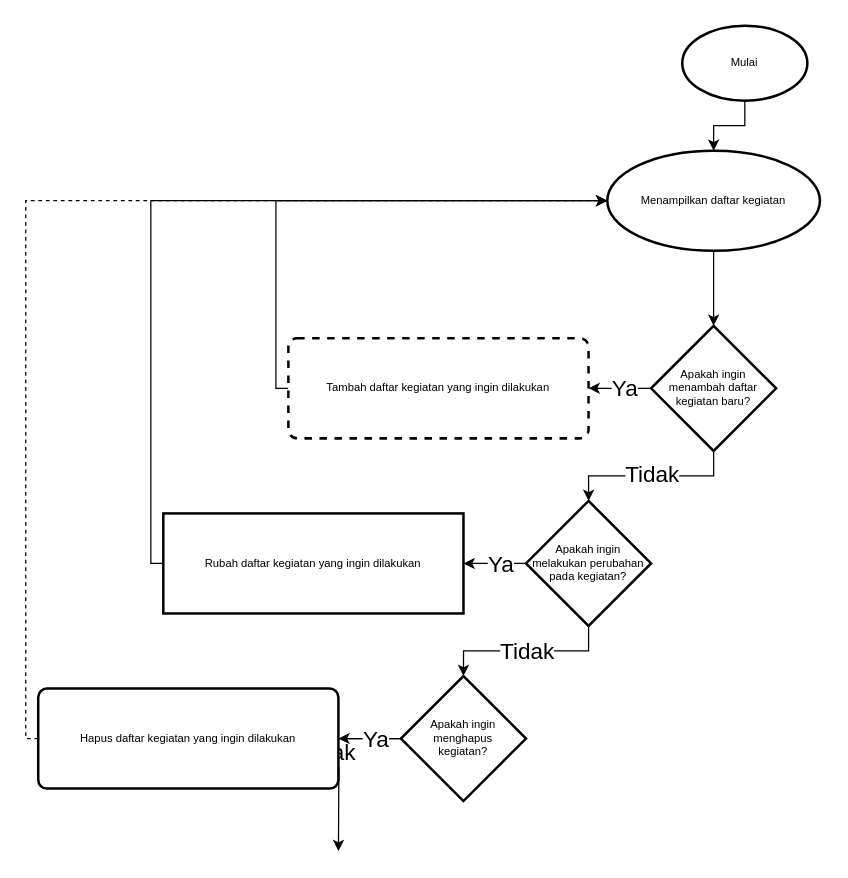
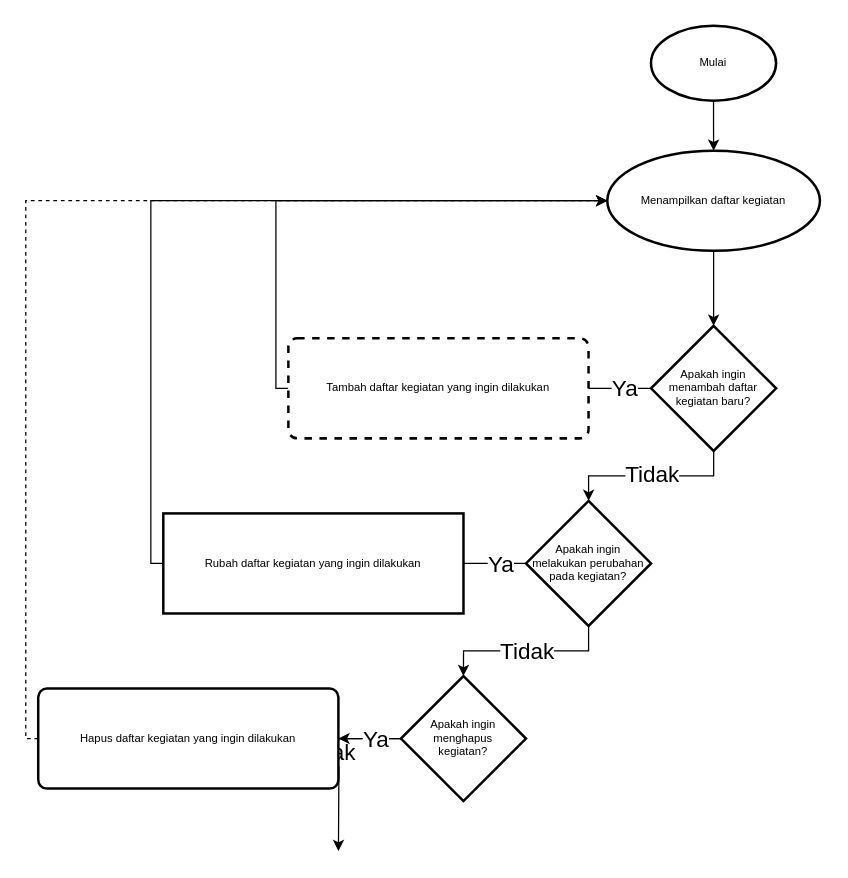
(744, 63) -> (713, 63)
(598, 388) -> (594, 388)
(473, 563) -> (469, 563)
